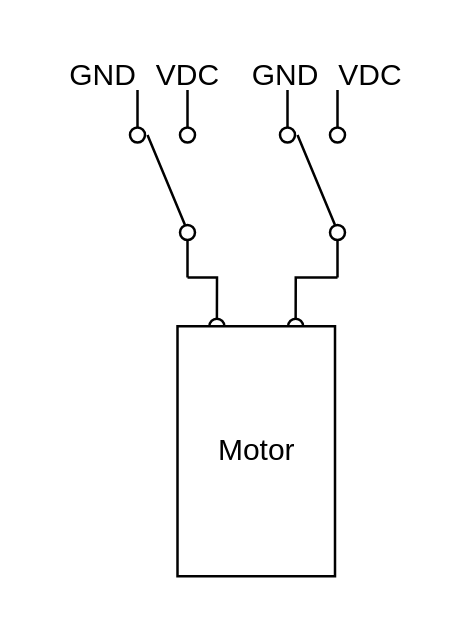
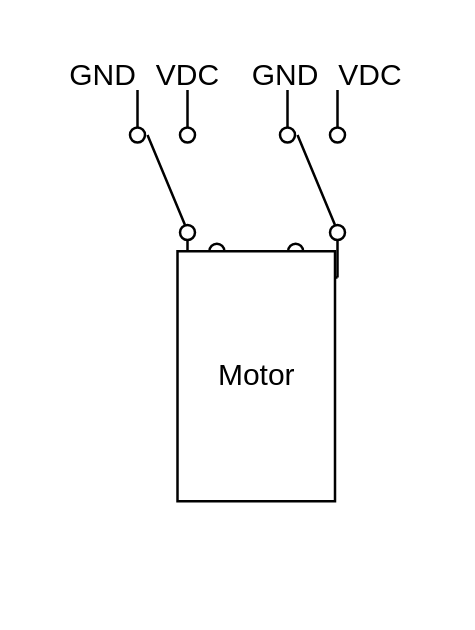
(256, 451) -> (256, 376)
